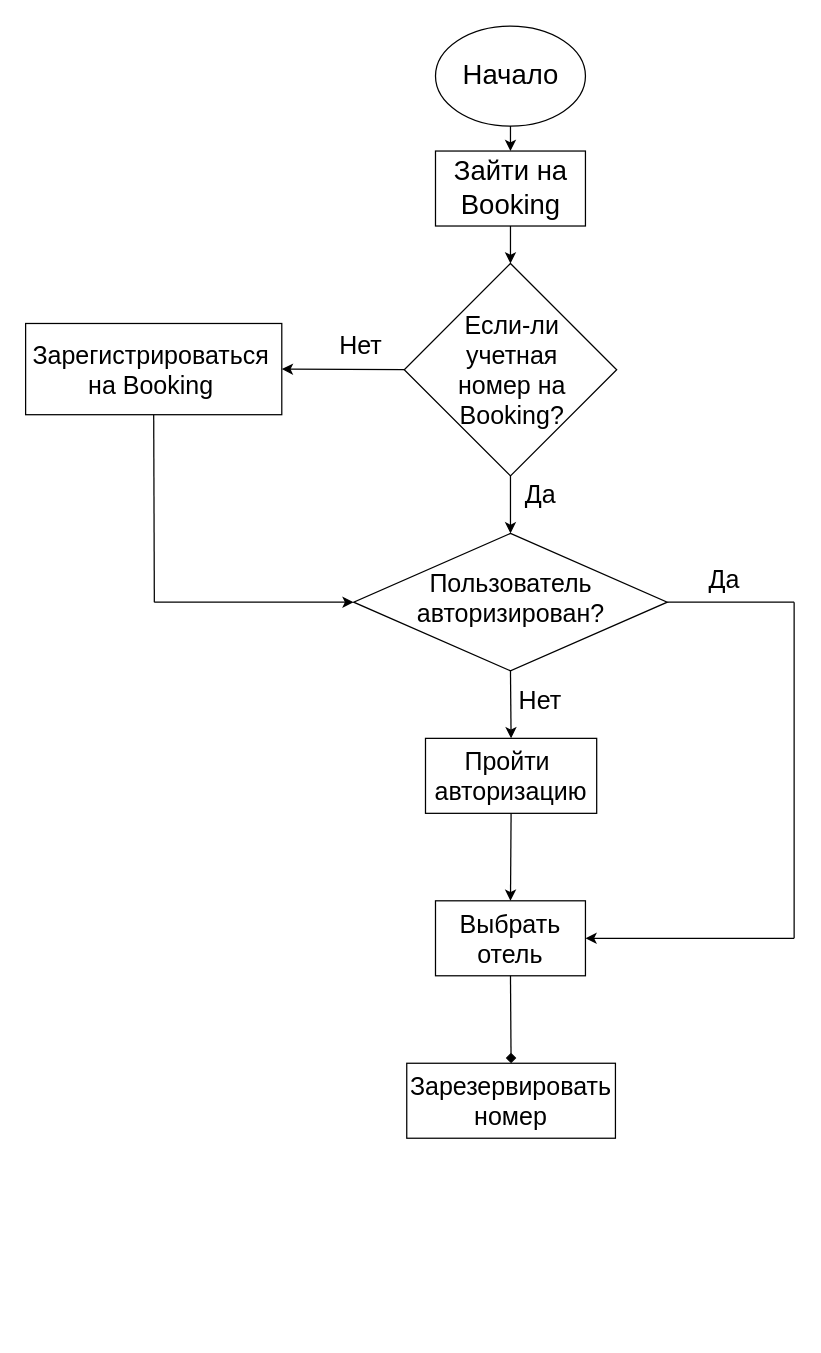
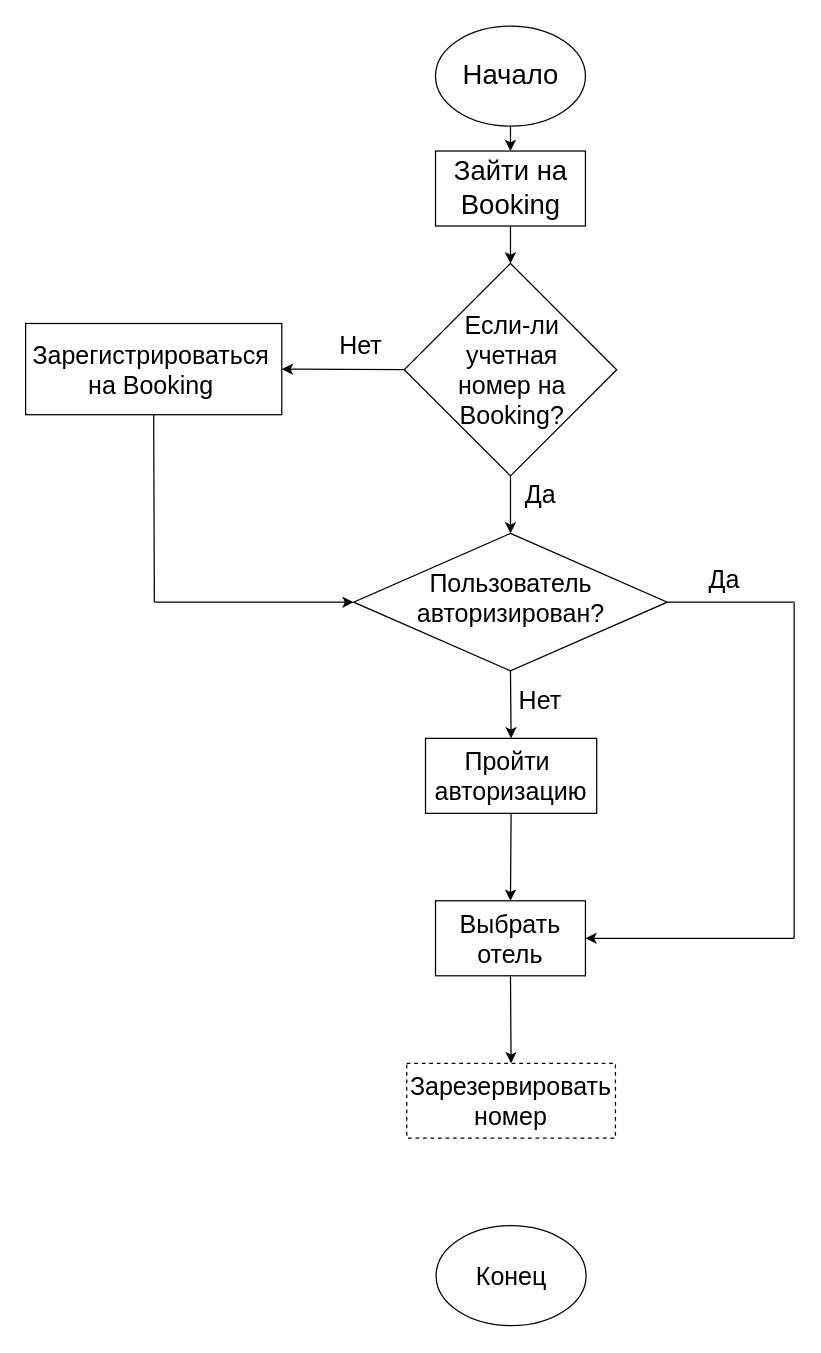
(511, 1052) -> (511, 1053)
(511, 1101) -> (511, 1101)
none -> (511, 1276)
